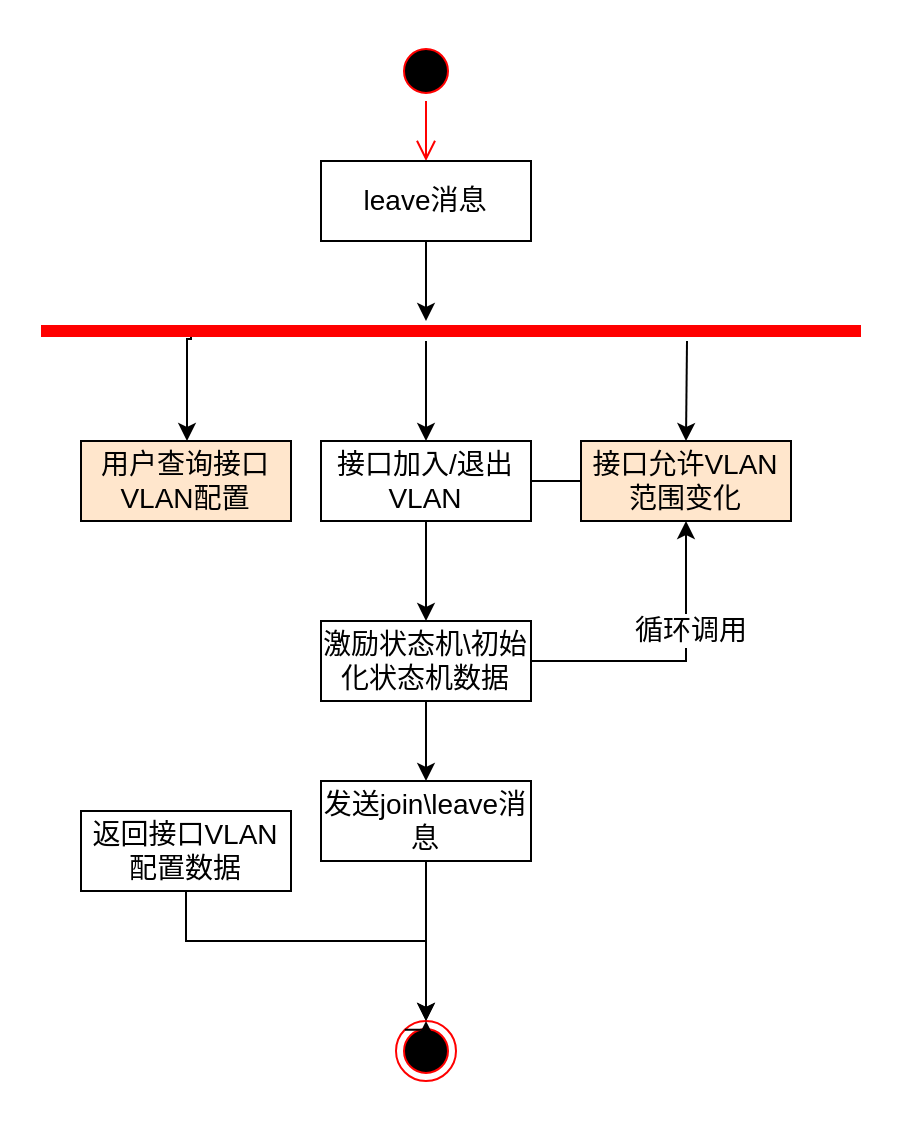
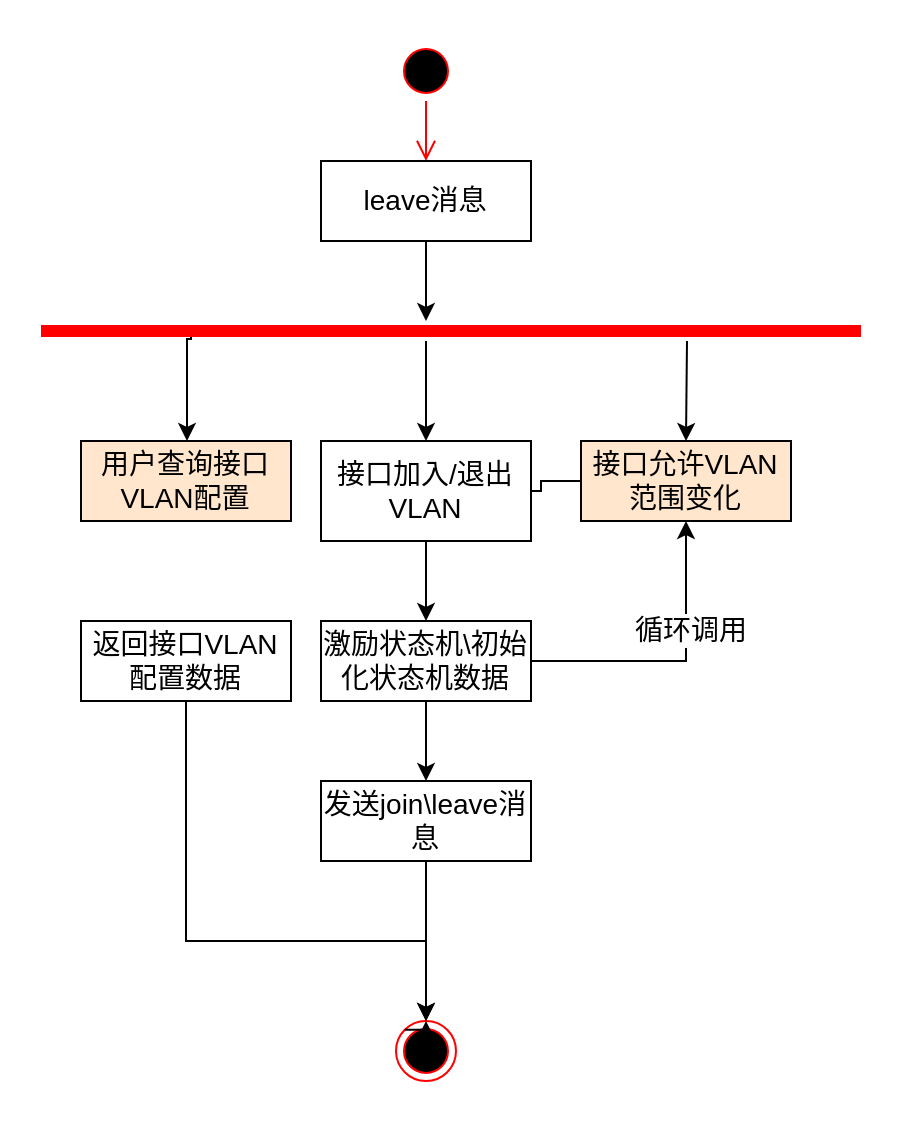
(426, 481) -> (426, 491)
(186, 851) -> (186, 661)
